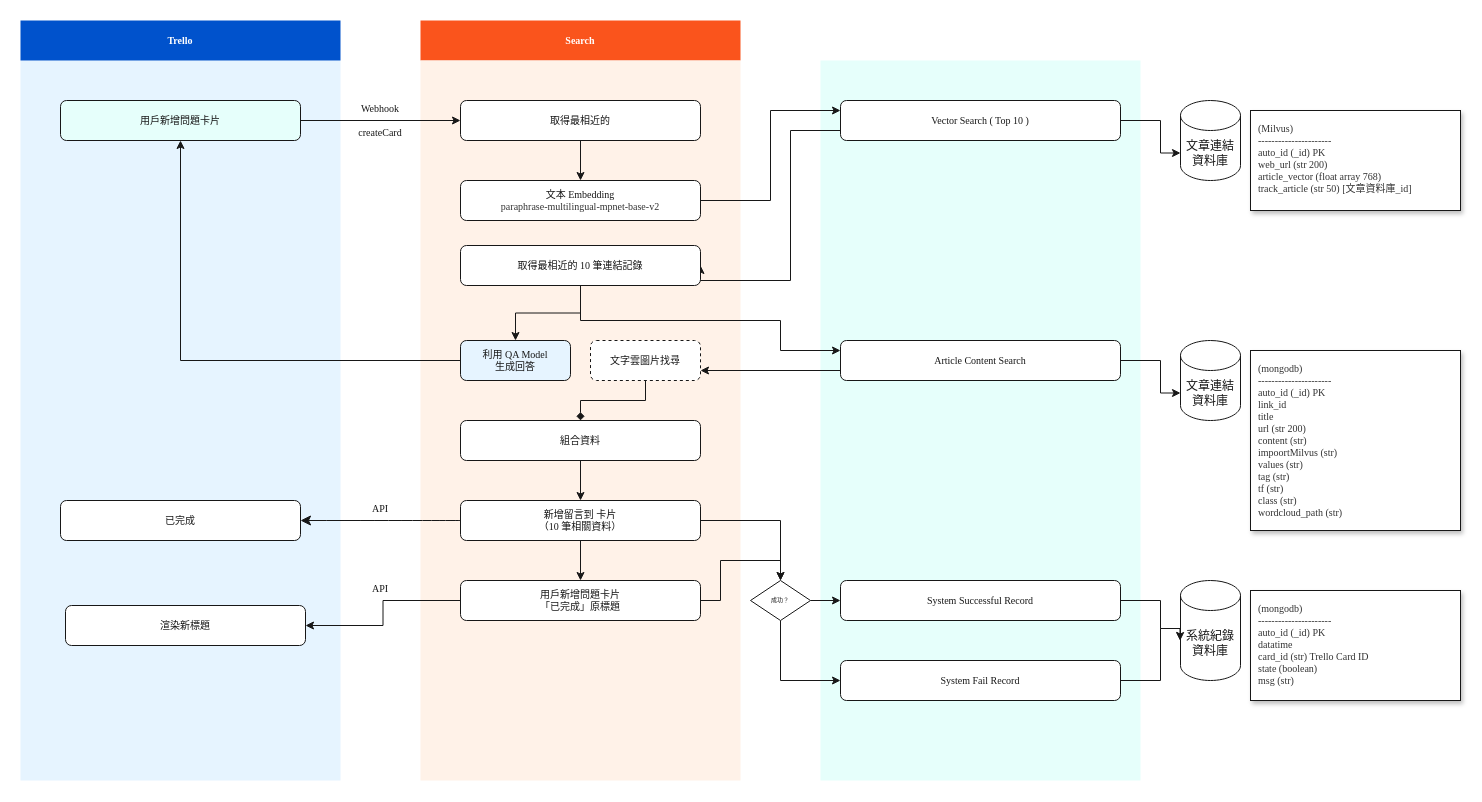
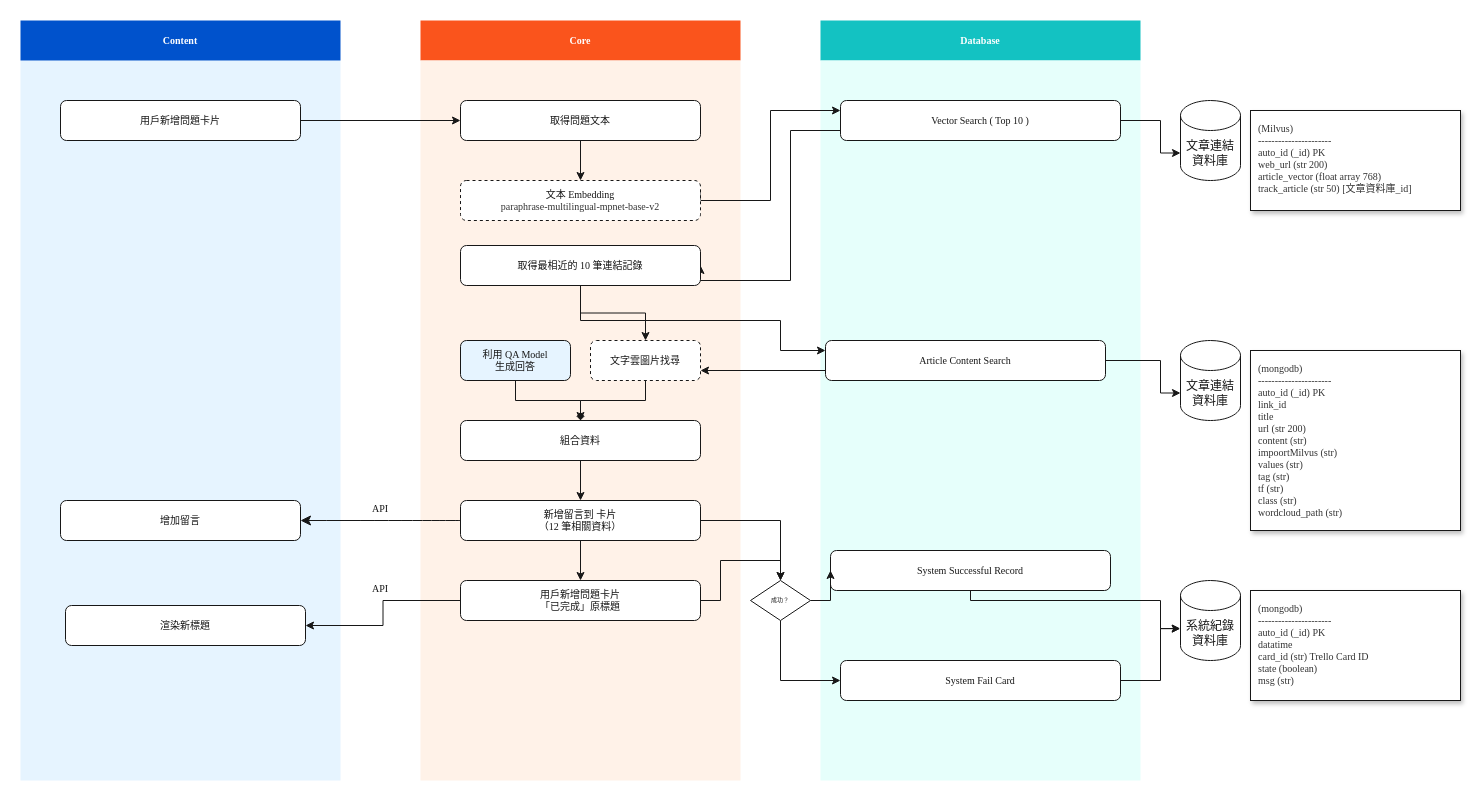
(181, 41) -> (181, 41)
(581, 41) -> (581, 41)
none -> (981, 41)
(181, 121) -> (181, 121)
(381, 121) -> none
(581, 121) -> (581, 121)
(581, 201) -> (581, 201)
(537, 313) -> (624, 313)
(215, 361) -> (537, 401)
(981, 361) -> (966, 361)
(181, 521) -> (181, 521)
(581, 521) -> (581, 521)
(981, 601) -> (971, 571)
(1211, 631) -> (1211, 621)
(981, 681) -> (981, 681)
